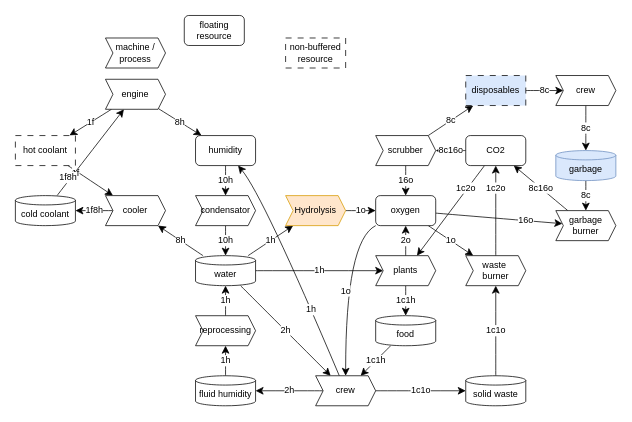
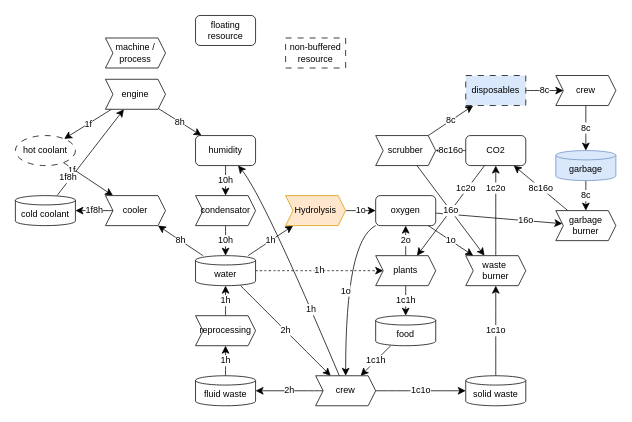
(214, 30) -> (225, 30)
(45, 150) -> (45, 150)
(405, 177) -> (449, 208)
(286, 270) -> (286, 270)
(225, 394) -> (225, 394)
